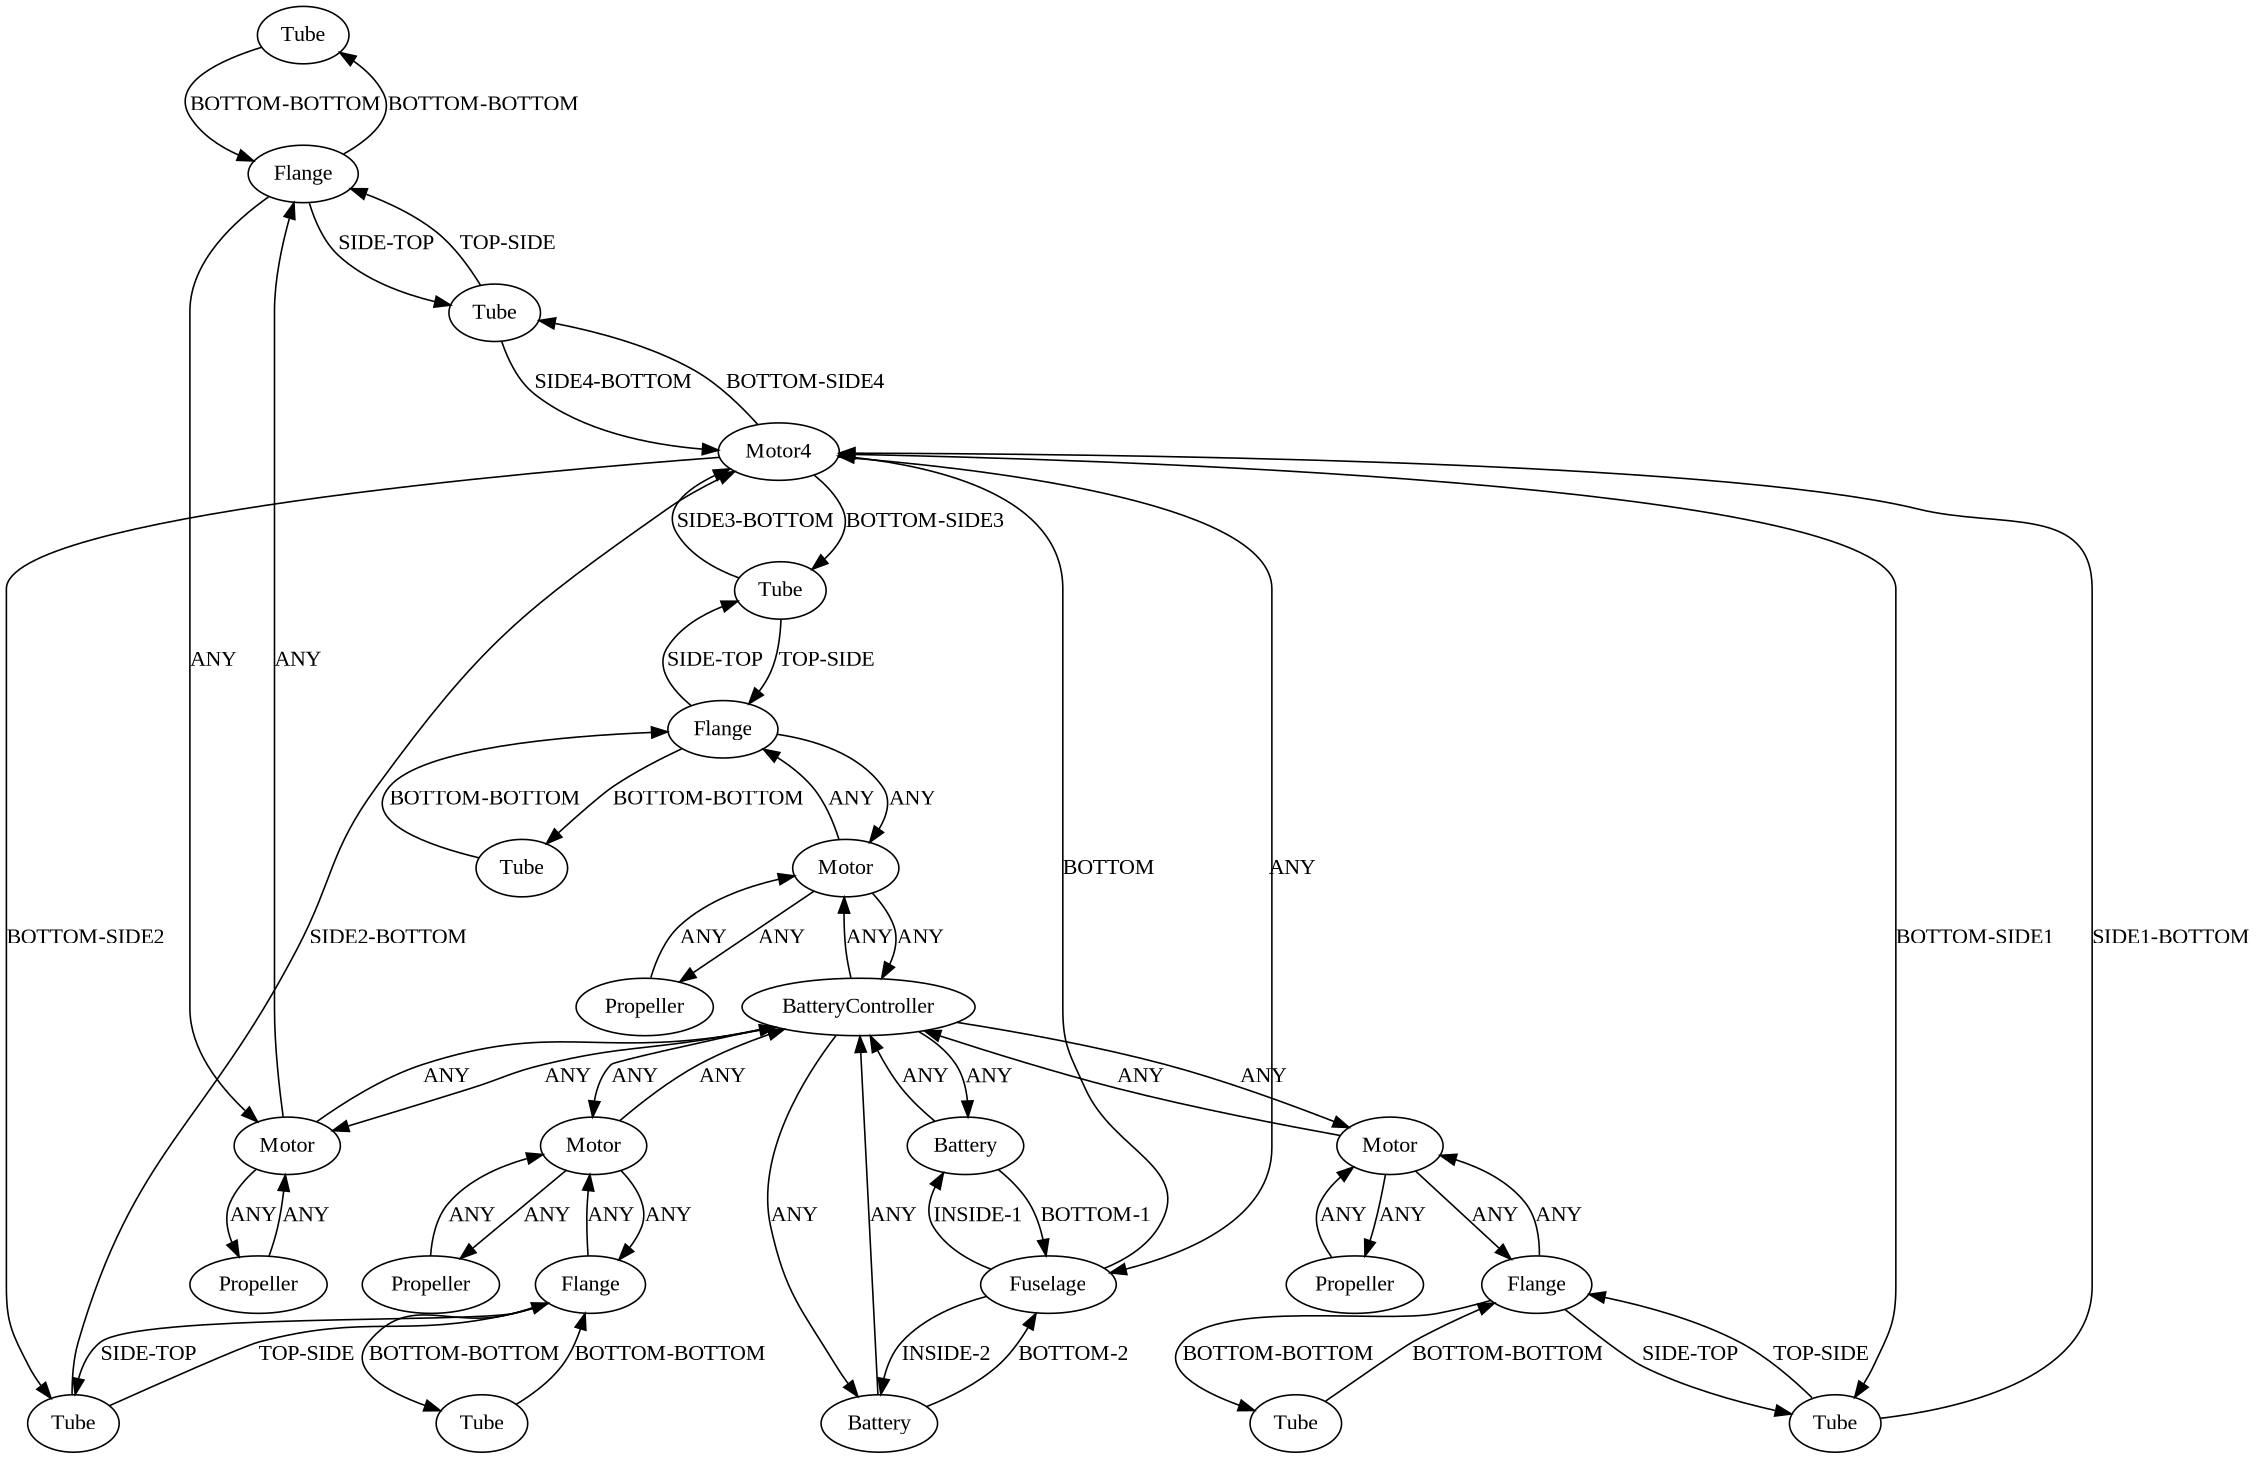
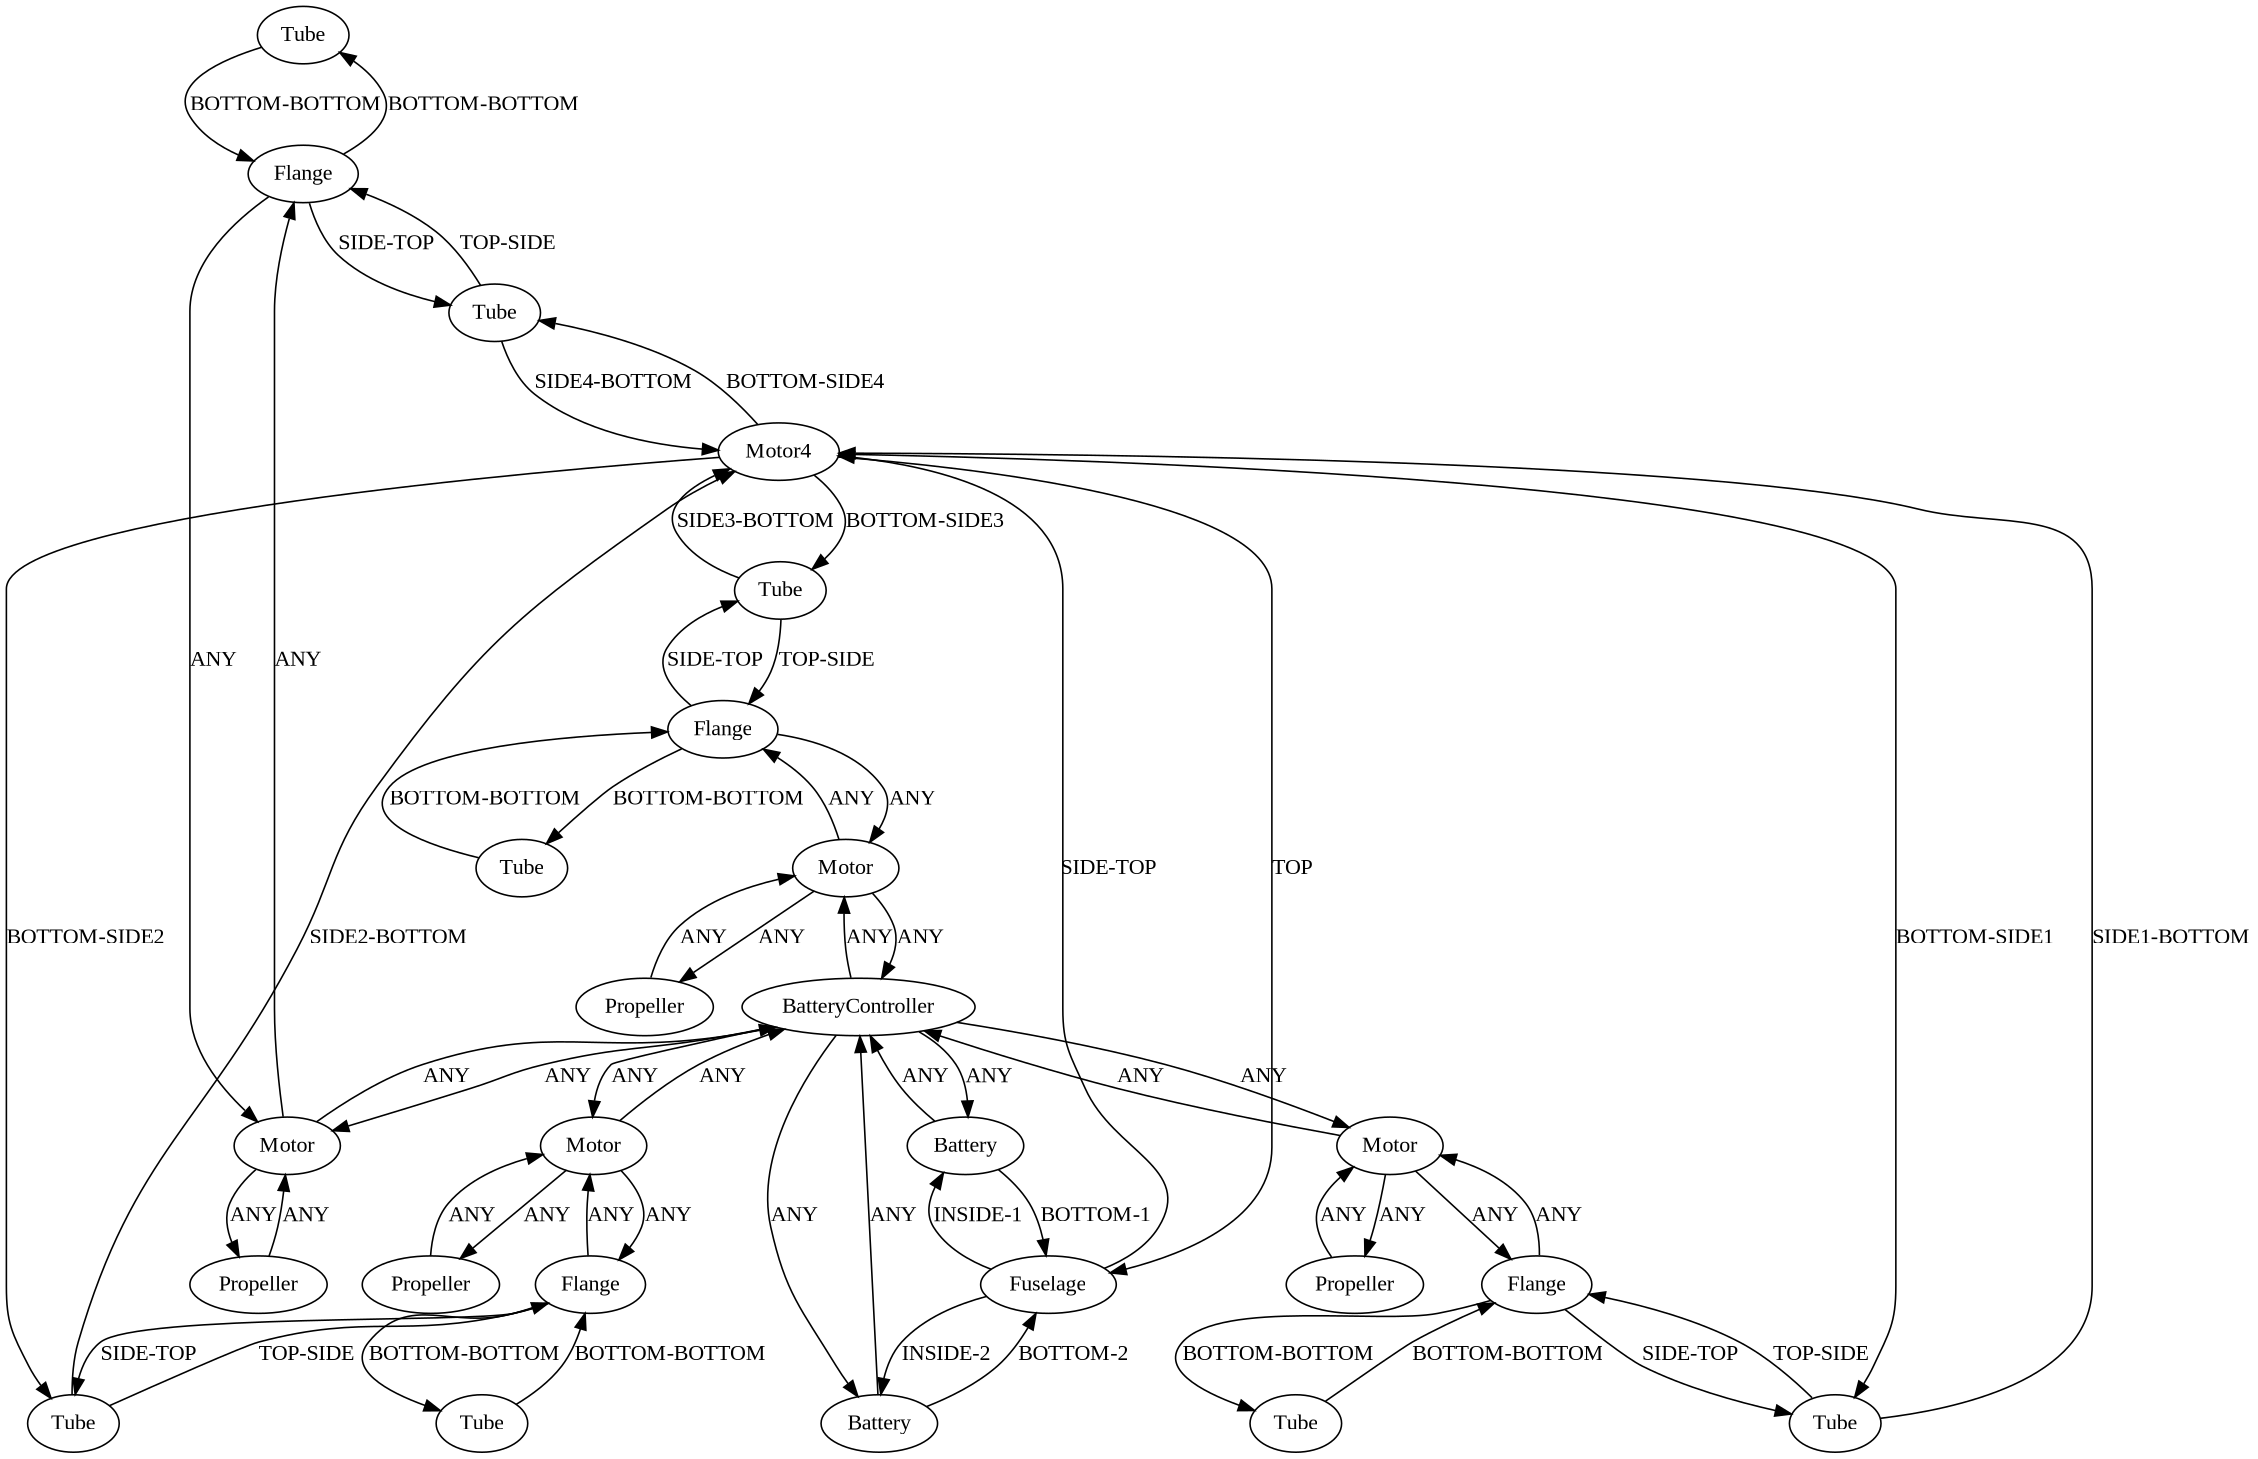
(1109, 868) -> (1109, 868)
(1293, 868) -> (1293, 868)
